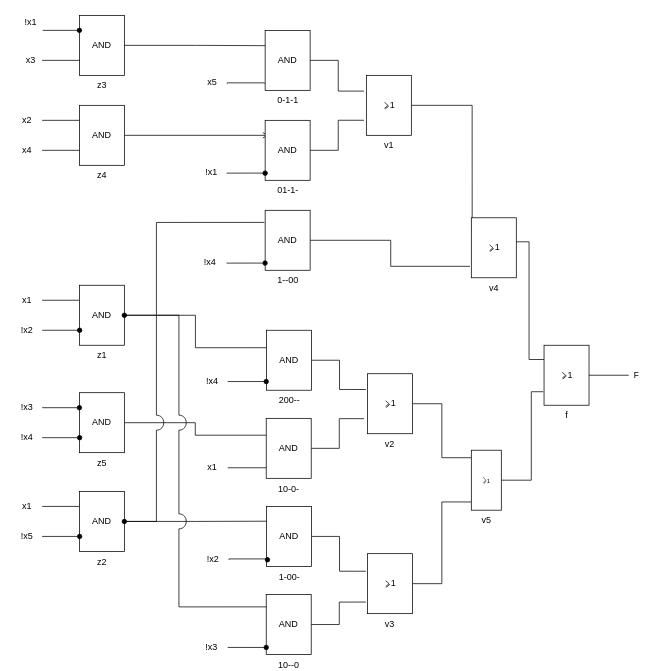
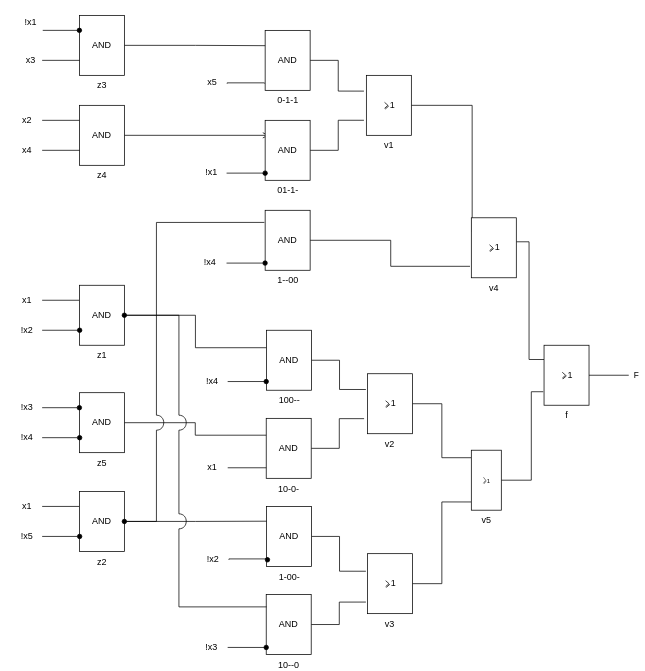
(289, 360) -> (289, 360)
